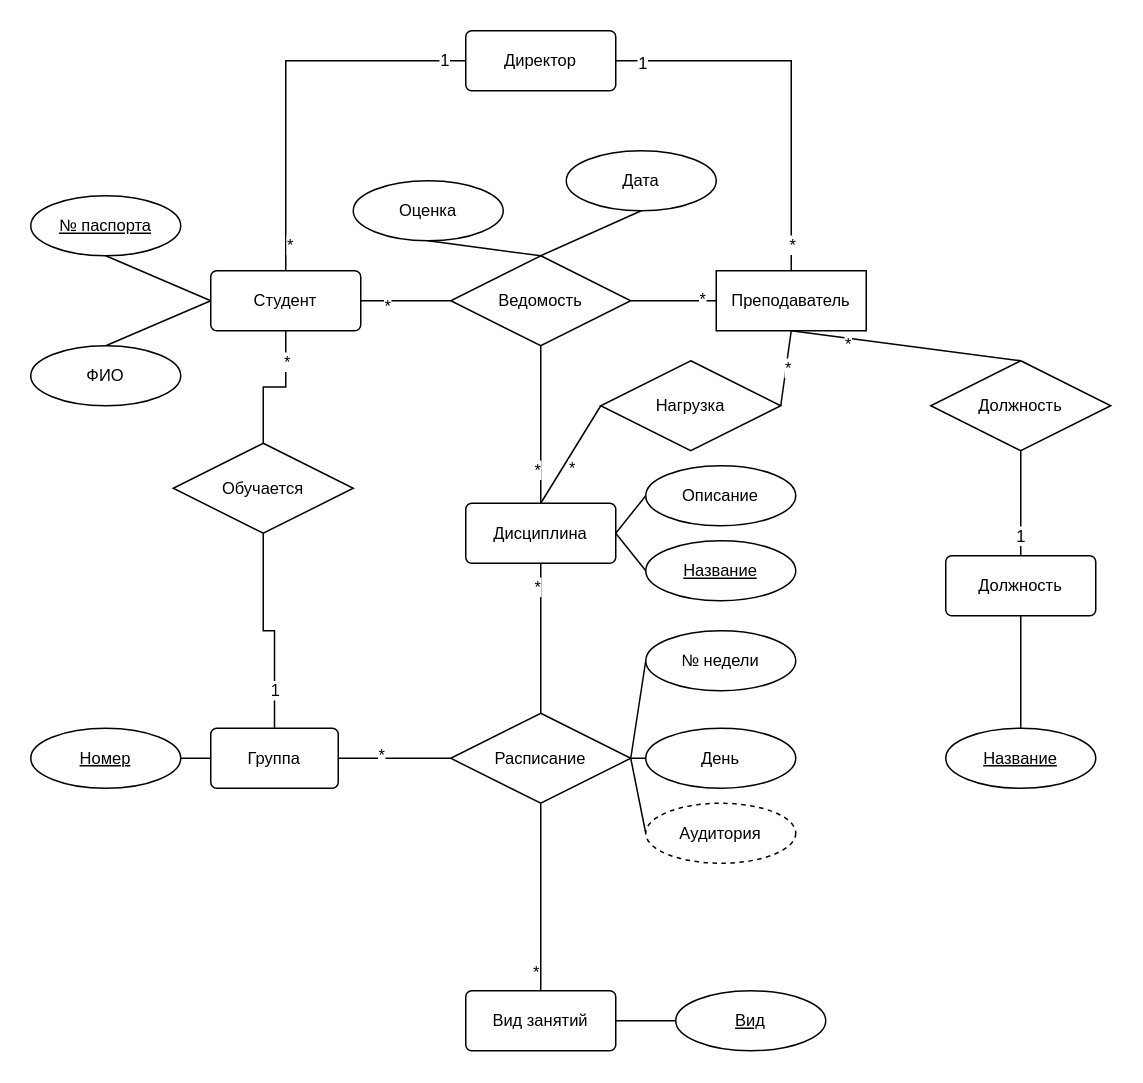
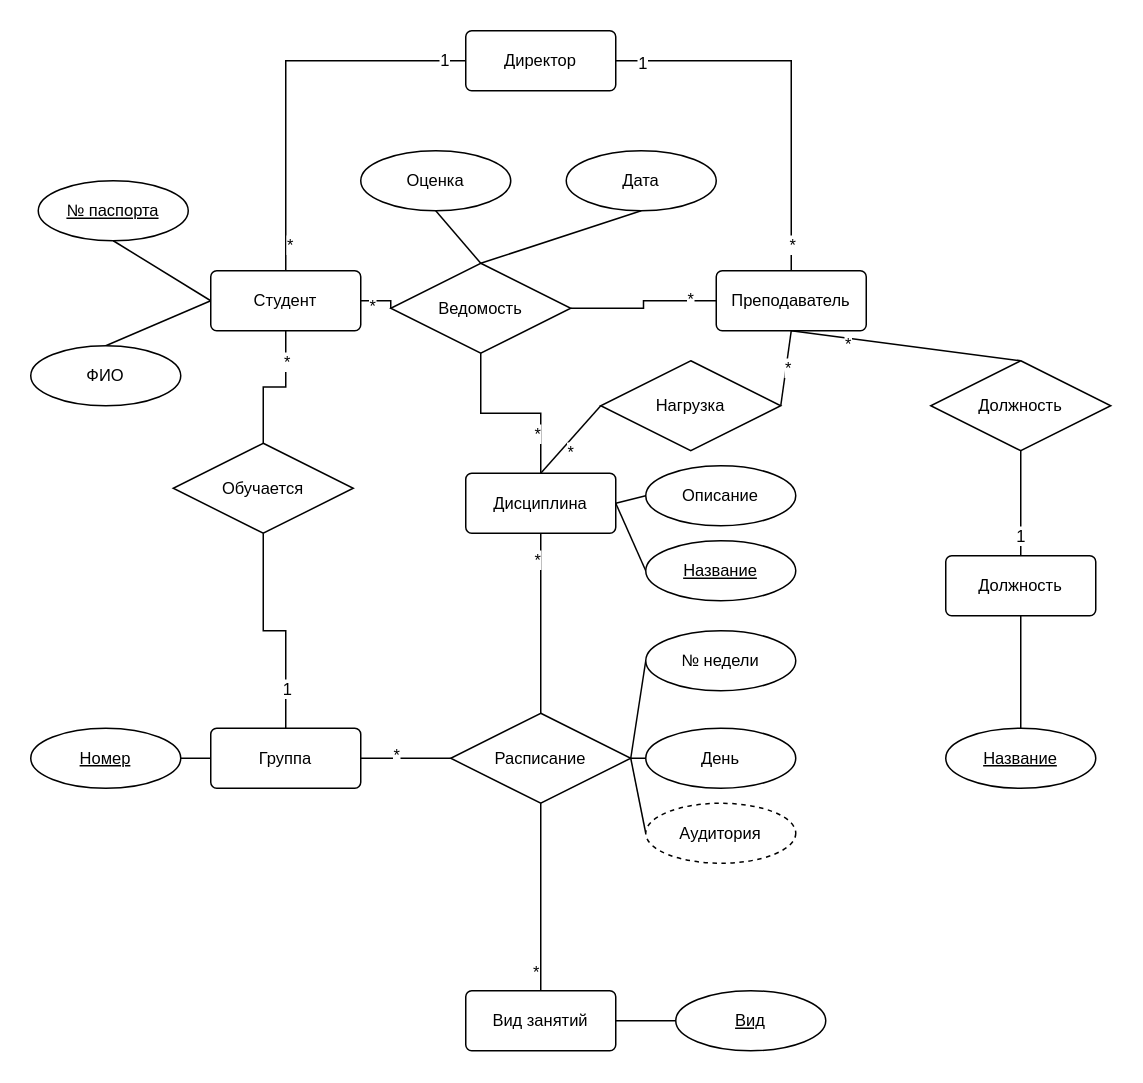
(428, 211) -> (436, 181)
(106, 226) -> (113, 211)
(541, 301) -> (481, 308)
(791, 301) -> (791, 301)
(541, 533) -> (541, 503)
(275, 758) -> (286, 758)
